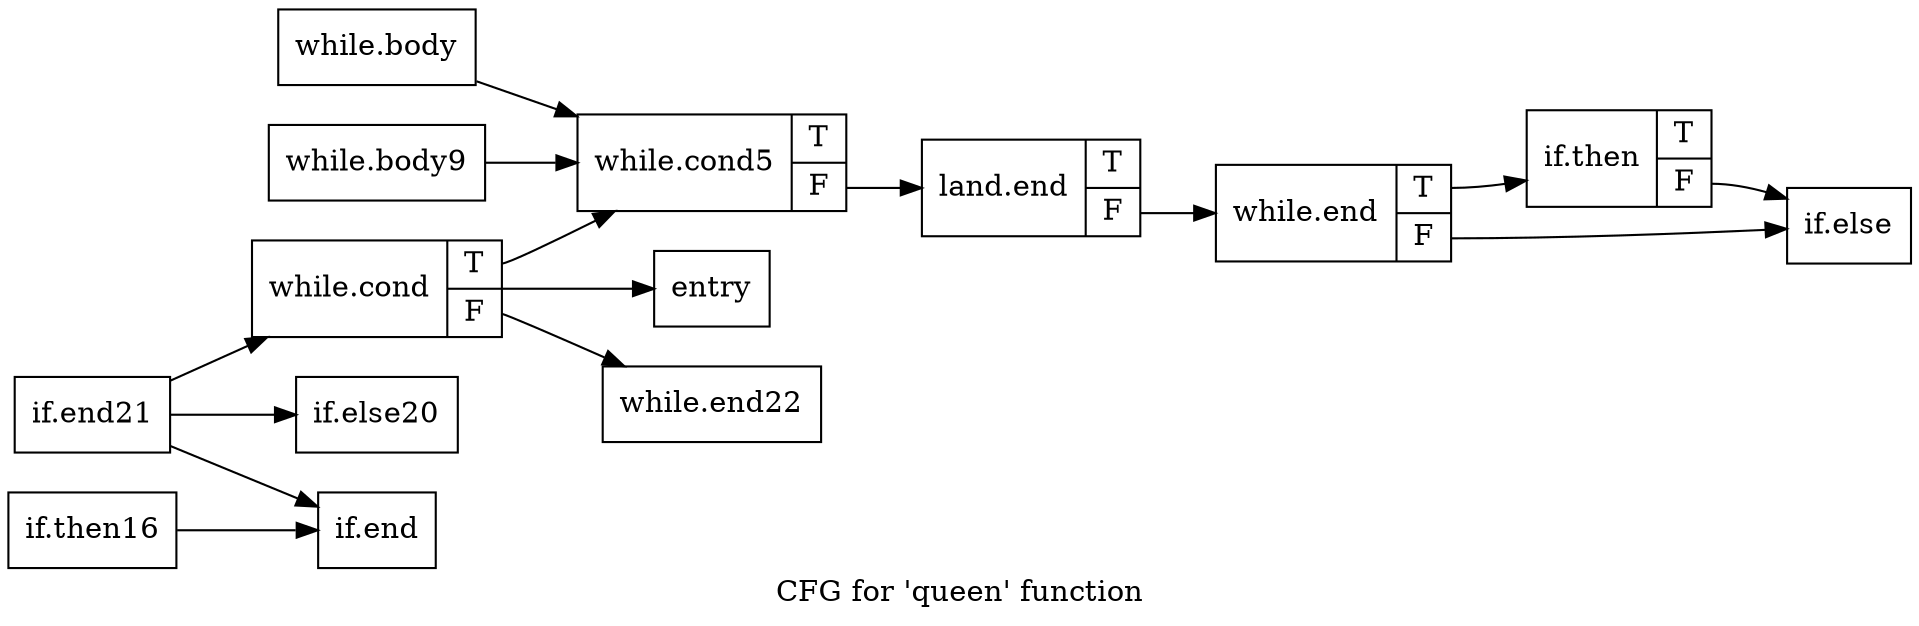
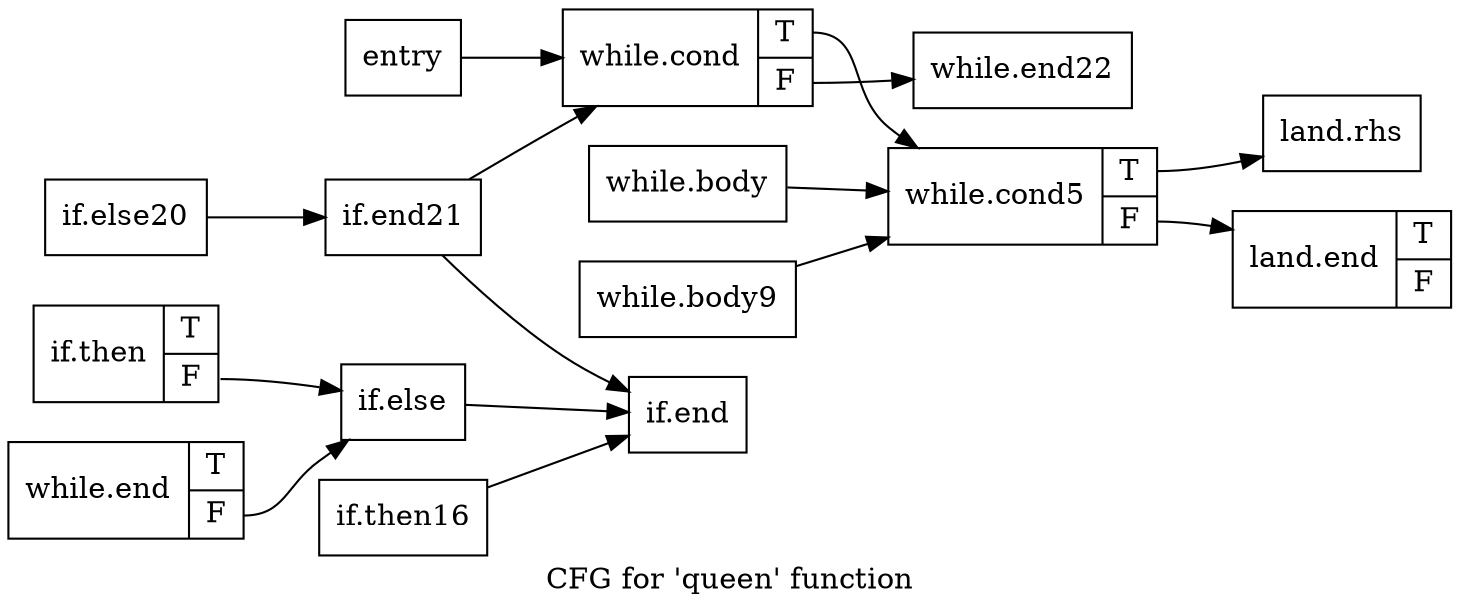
none -> (1342, 133)
(1478, 187) -> none
(1167, 213) -> none
(568, 289) -> (501, 58)
none -> (536, 408)
(222, 415) -> (255, 217)
